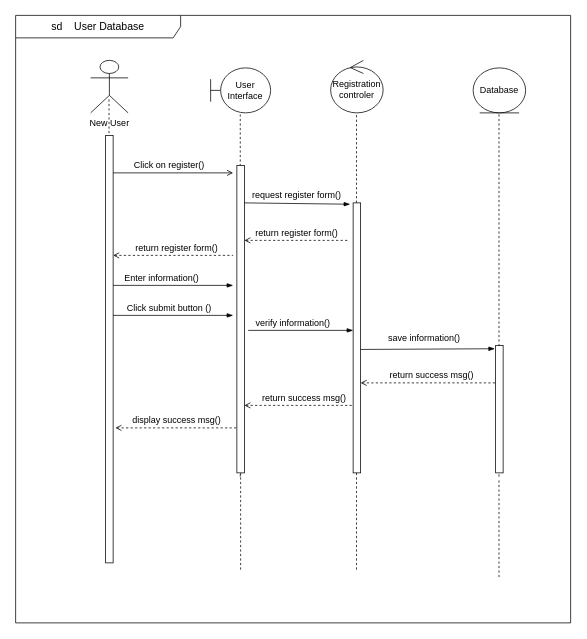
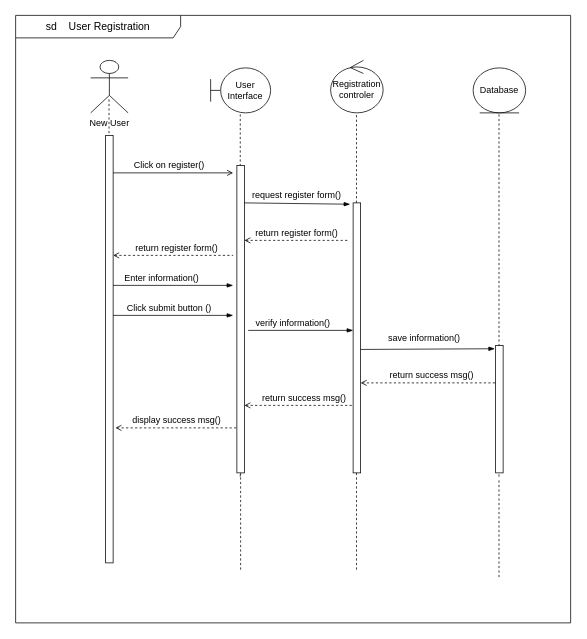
(98, 27) -> (98, 27)
